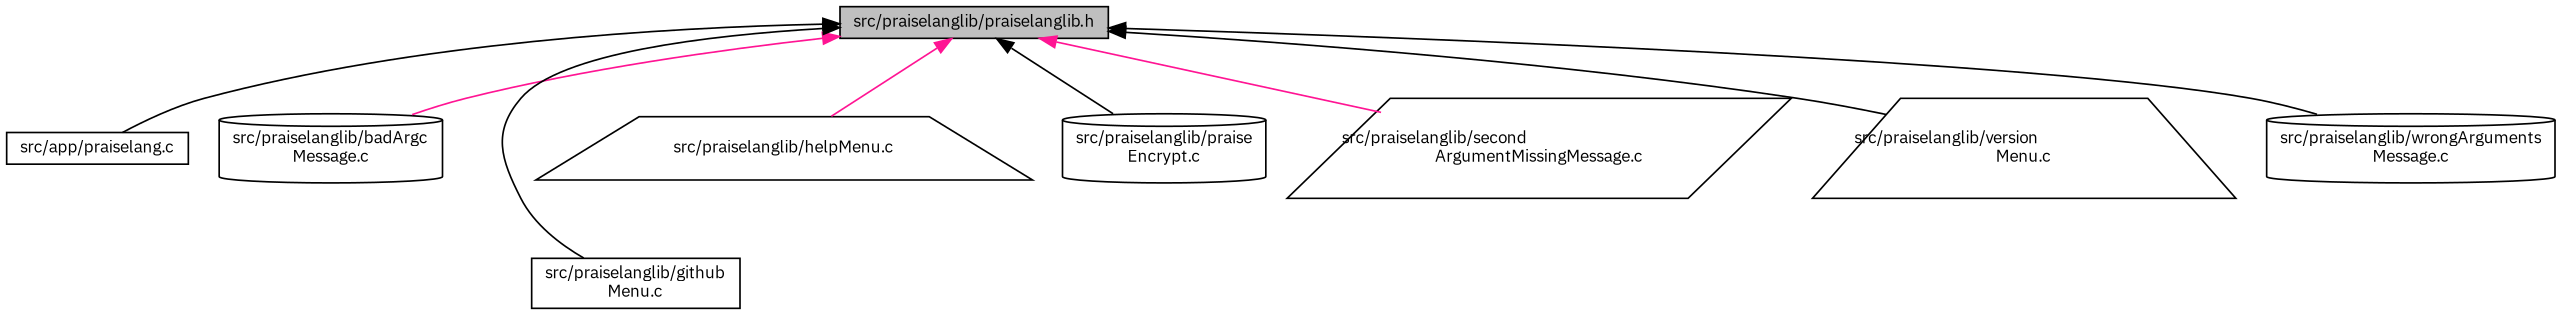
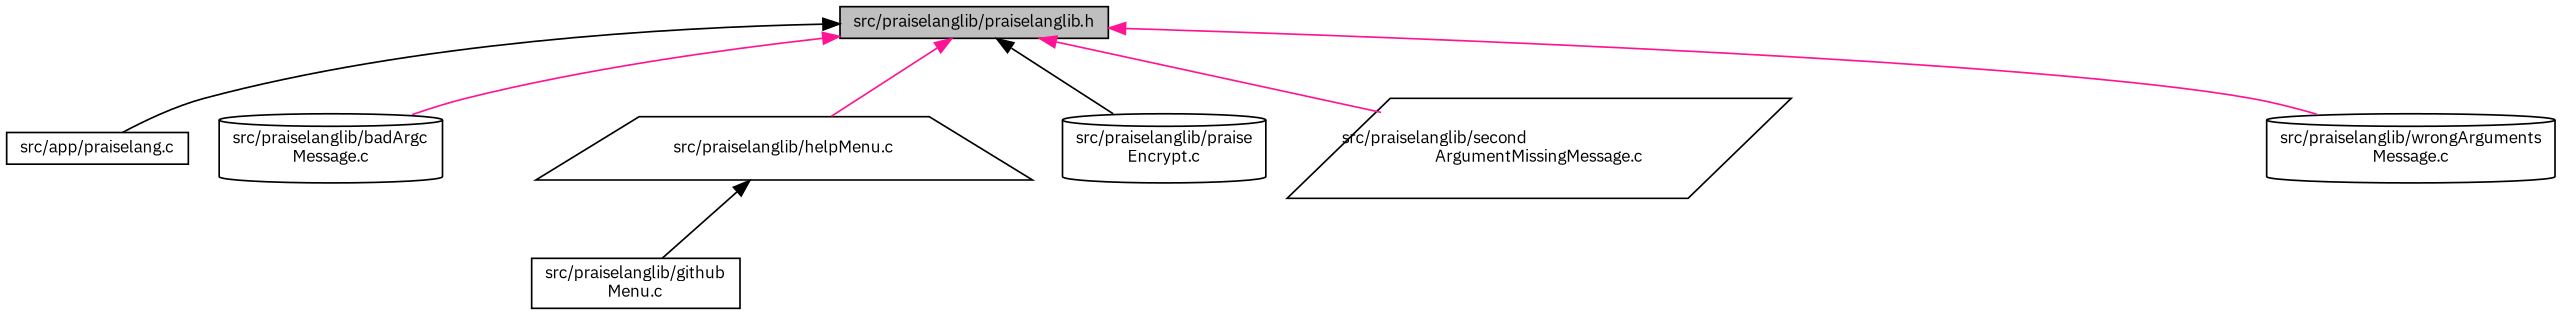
(1723, 53) -> (1723, 53)
(596, 60) -> (700, 225)
(2024, 148) -> none
